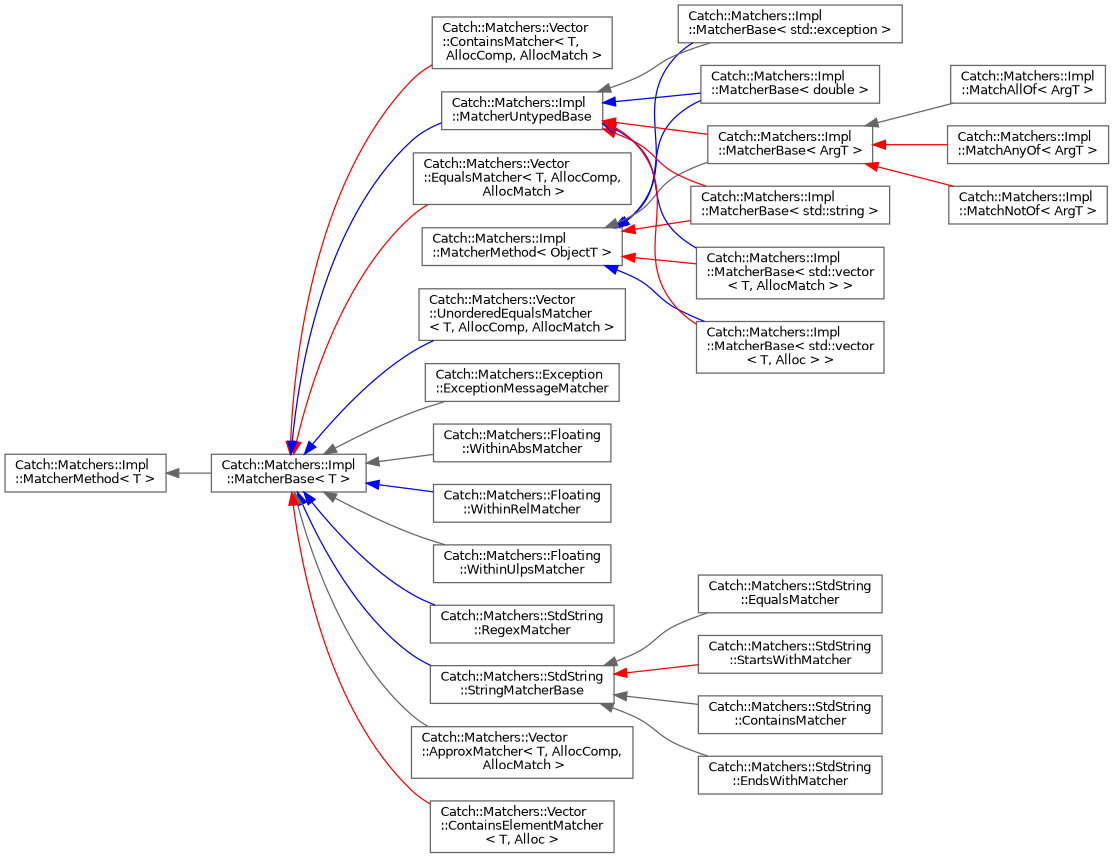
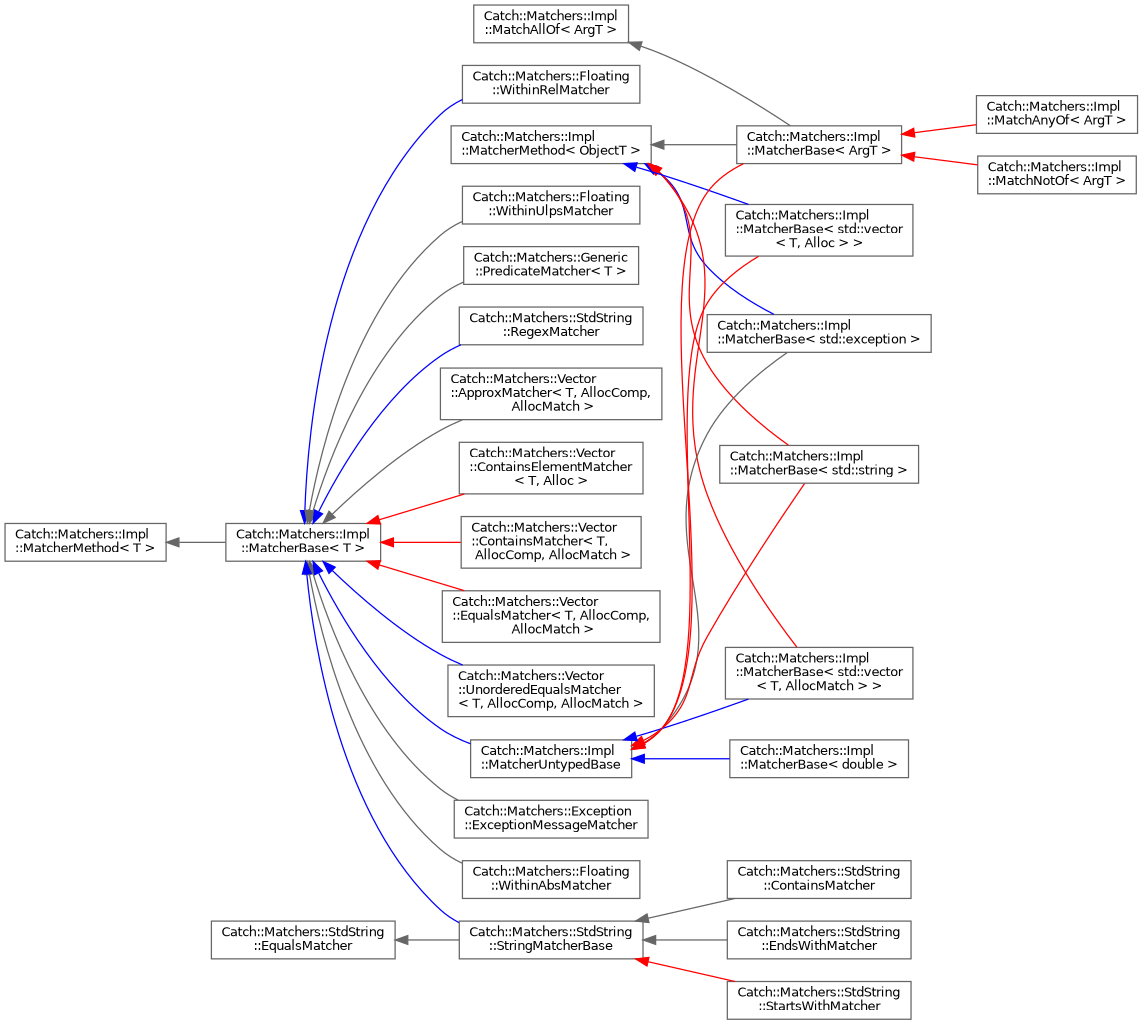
(915, 113) -> (718, 82)
(657, 157) -> none
none -> (551, 266)
(661, 635) -> (434, 940)
